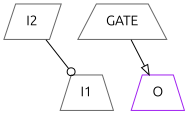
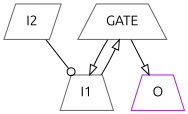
none -> (100, 53)
none -> (109, 62)
